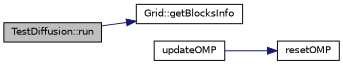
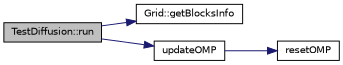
none -> (123, 42)
